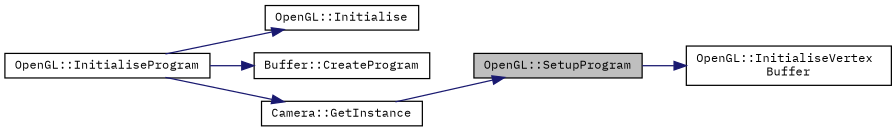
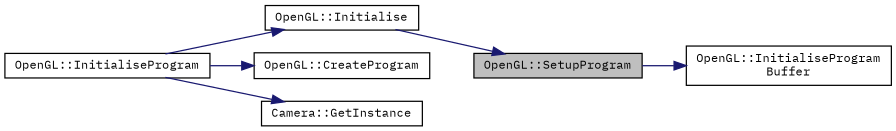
(342, 66) -> (342, 66)
(789, 66) -> (789, 66)
(444, 91) -> (444, 40)
